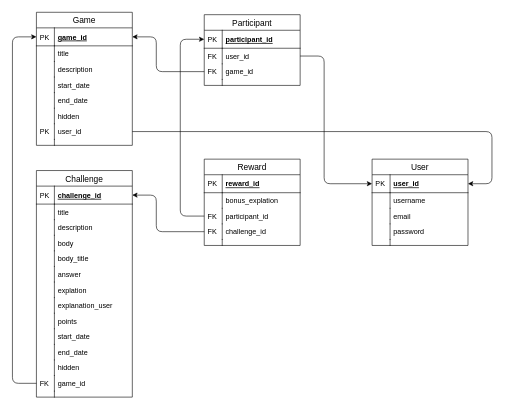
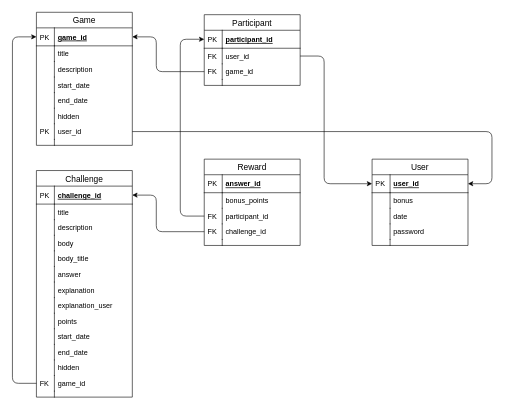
(243, 184) -> (243, 184)
(254, 201) -> (249, 201)
(410, 201) -> (404, 201)
(402, 217) -> (402, 217)
(74, 290) -> (78, 290)
